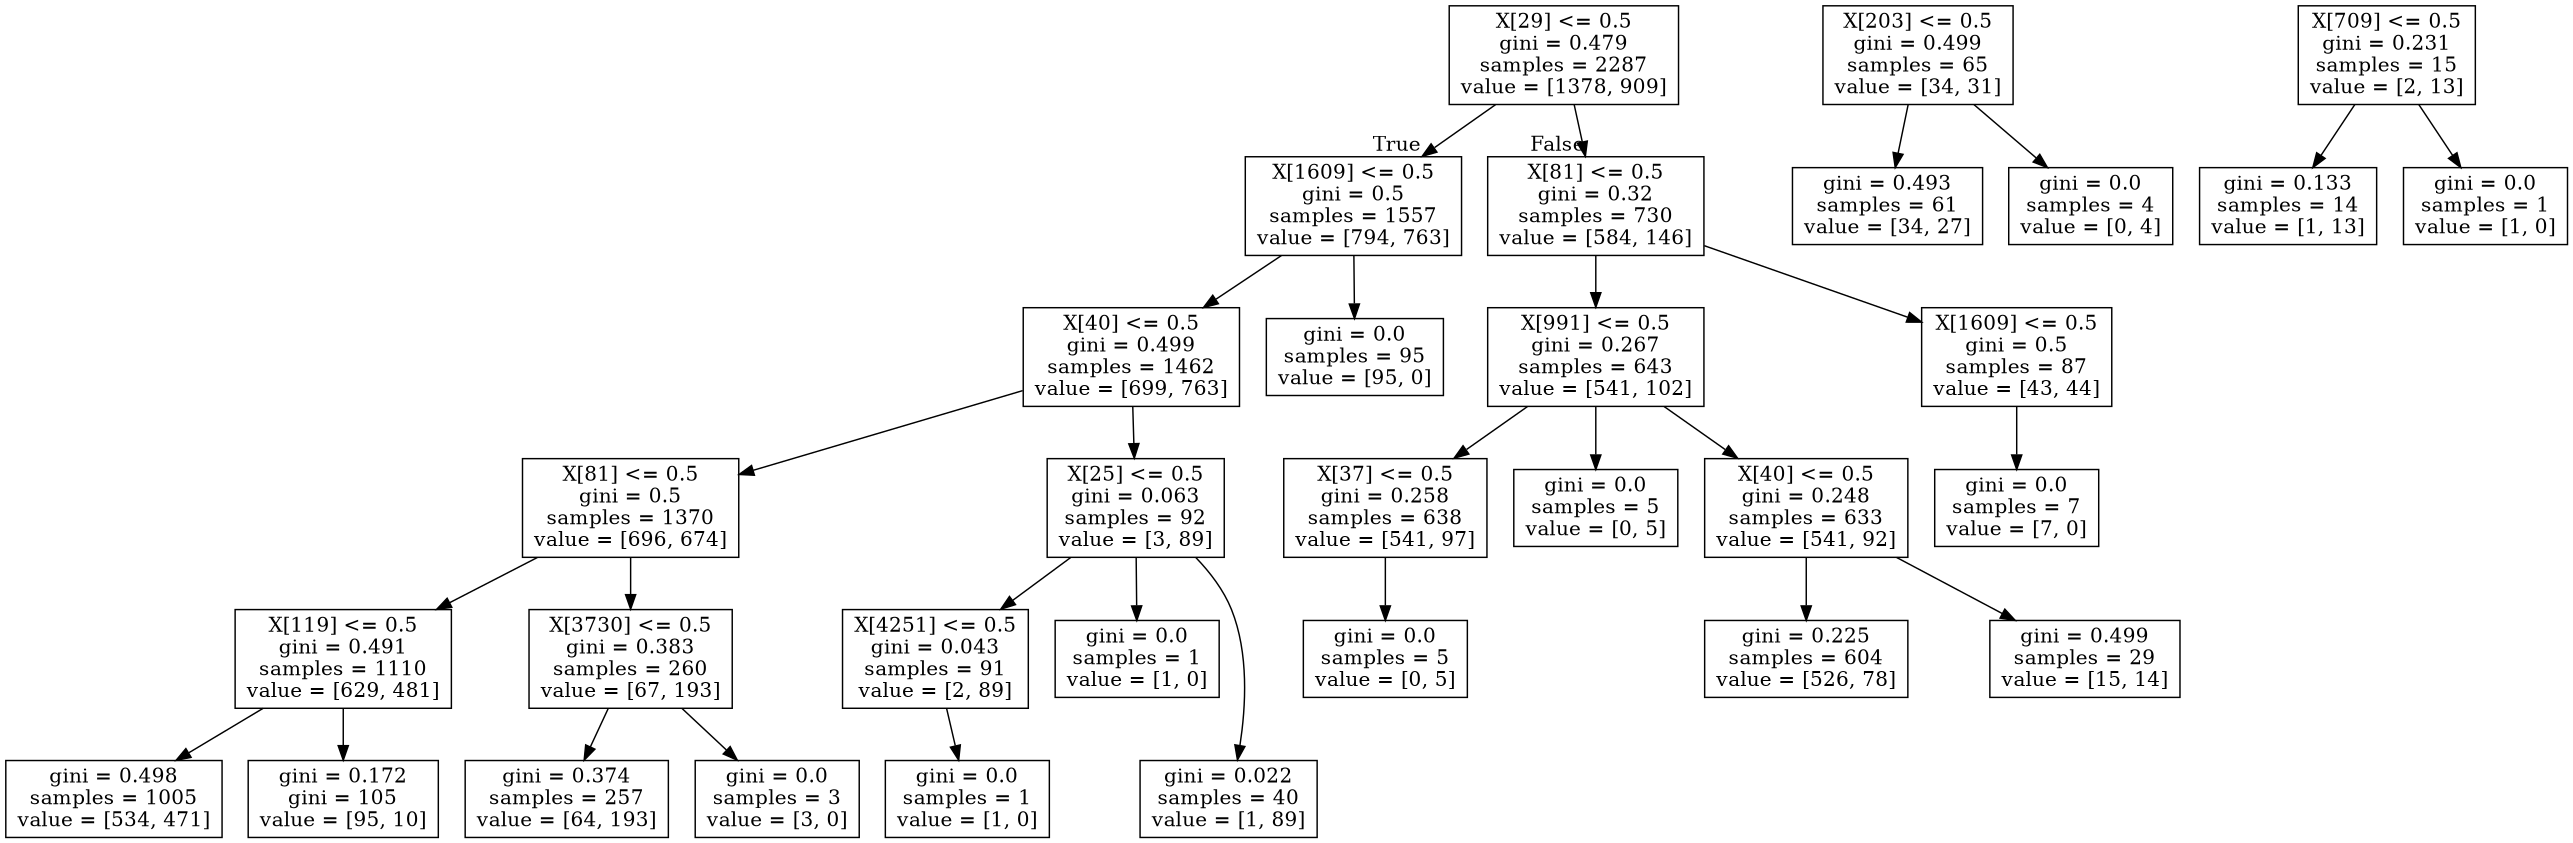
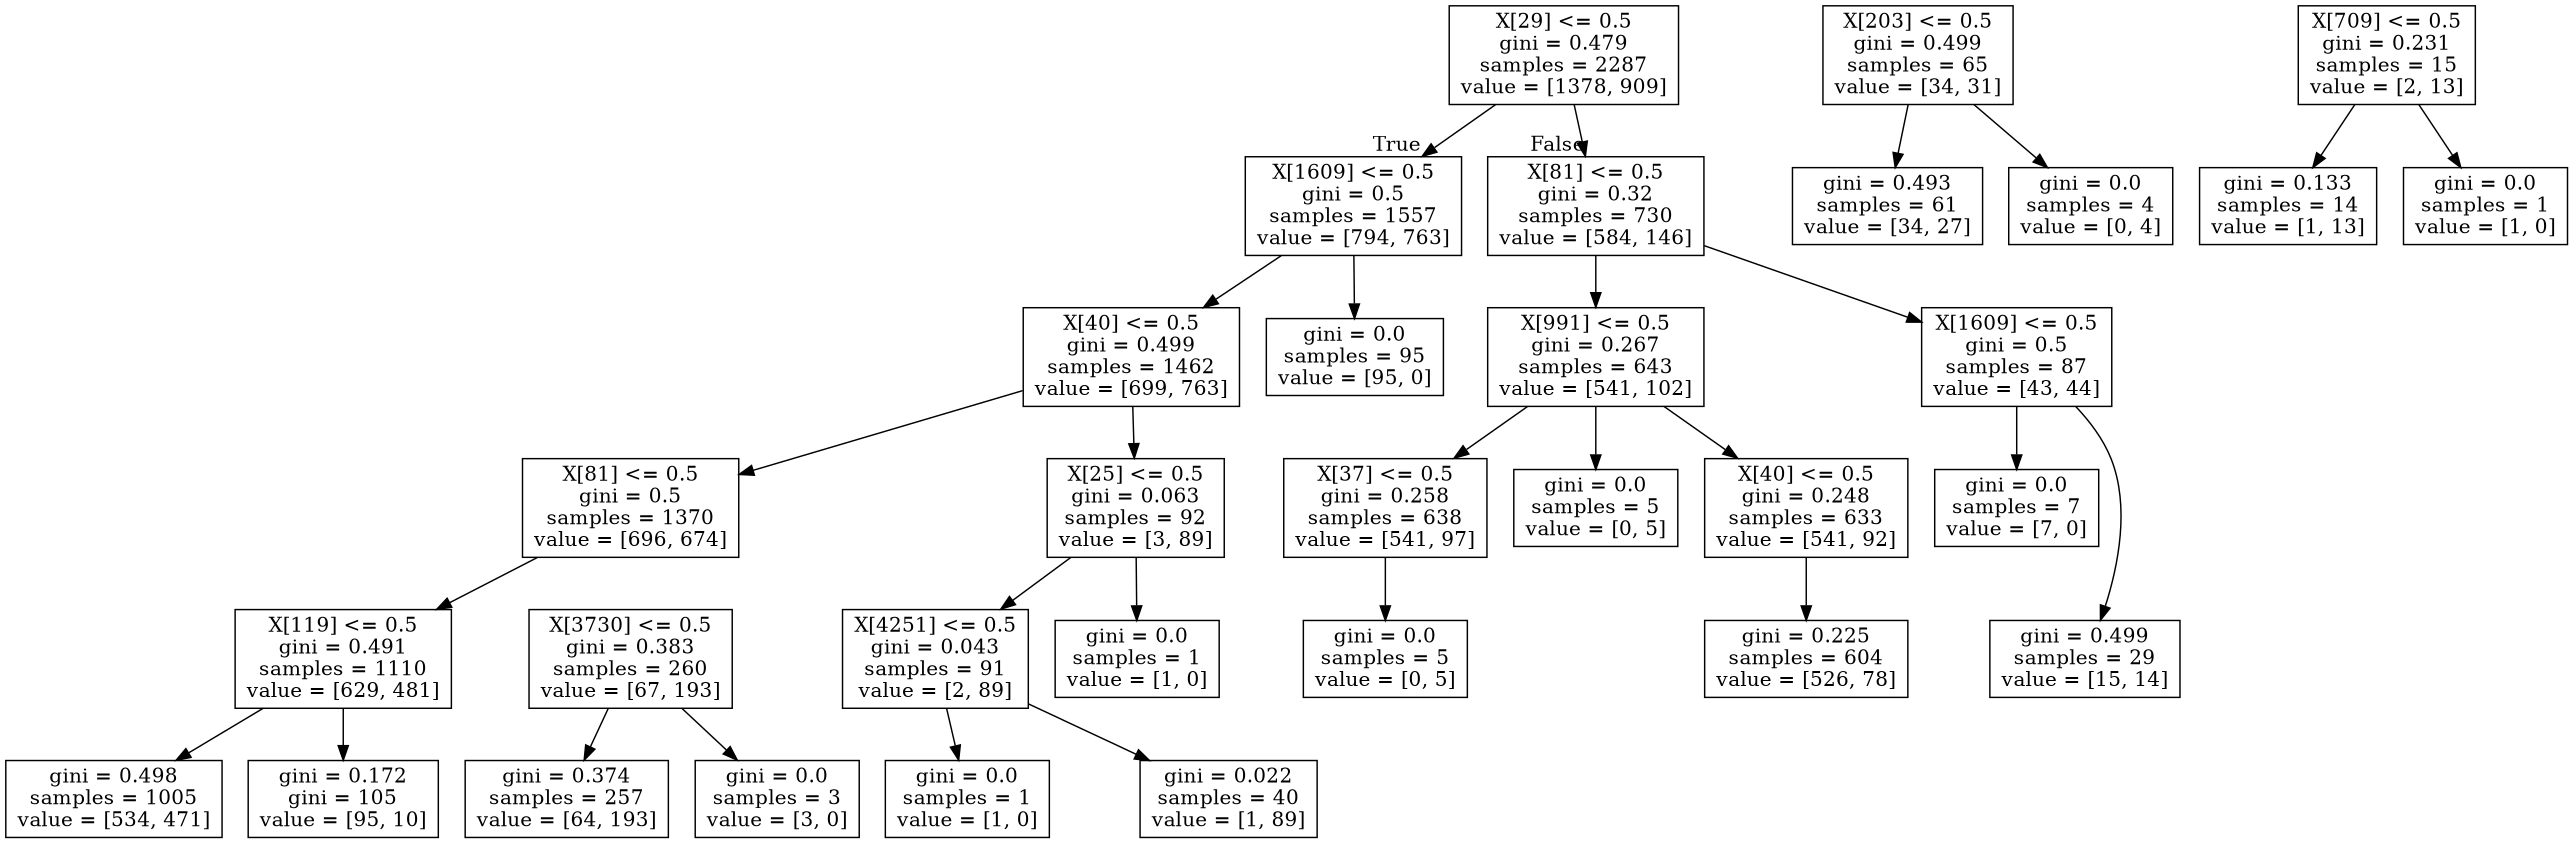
(631, 576) -> none
(1950, 586) -> (2120, 501)
(1241, 645) -> (1082, 729)
